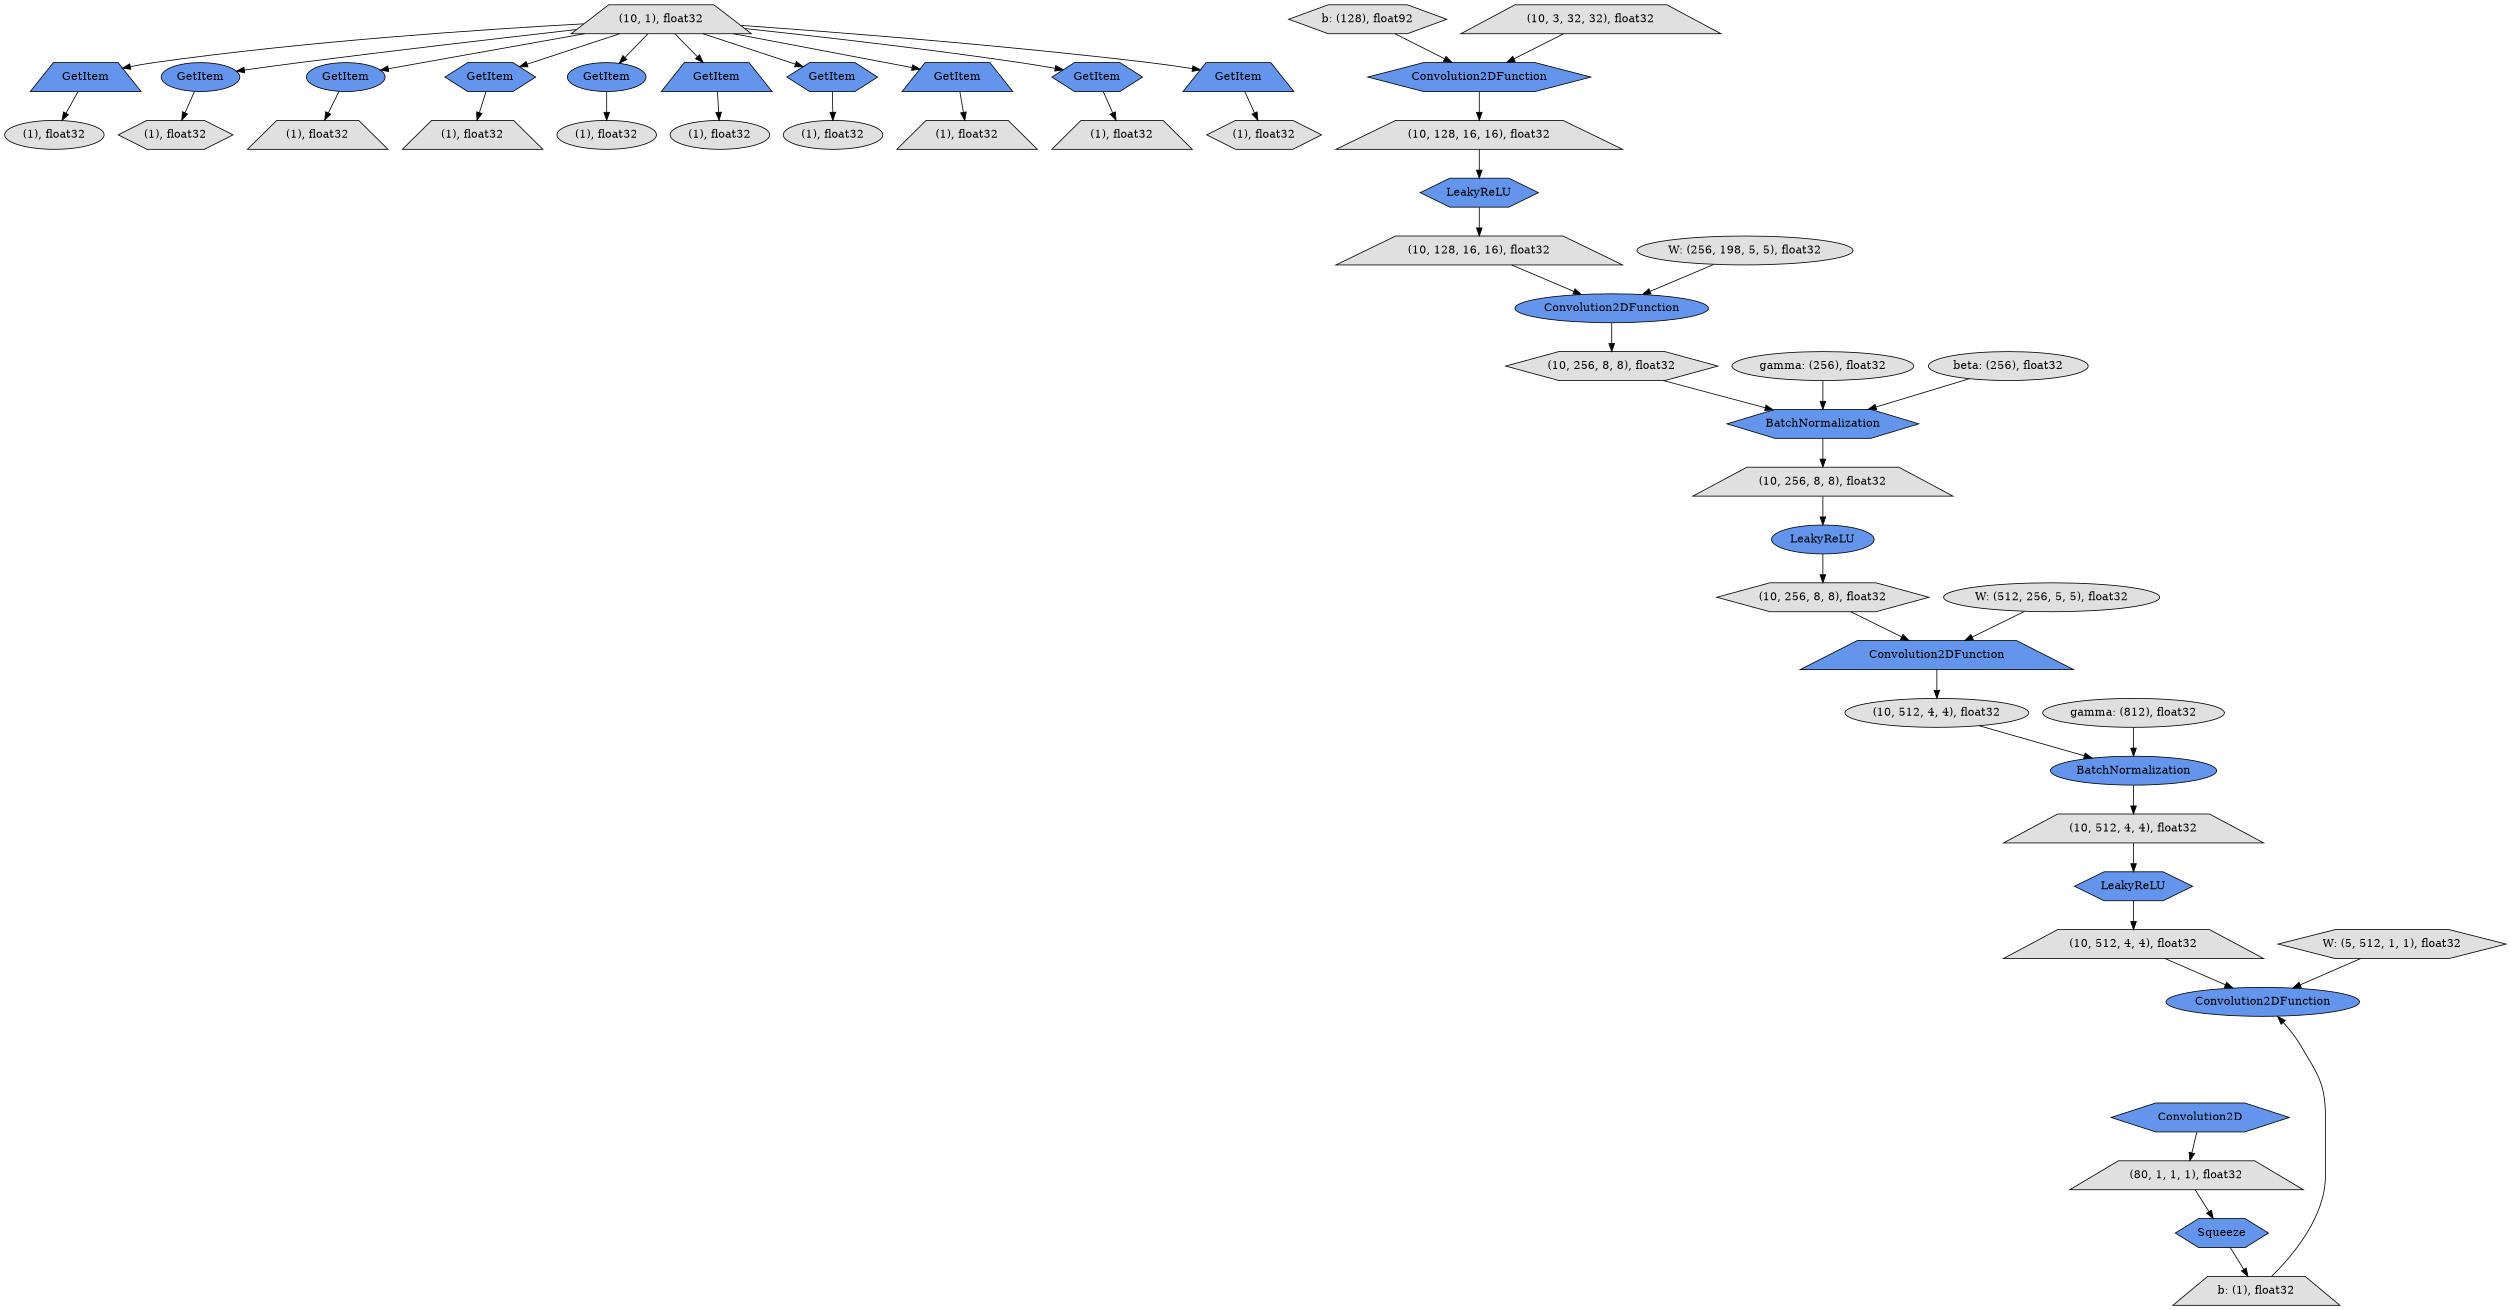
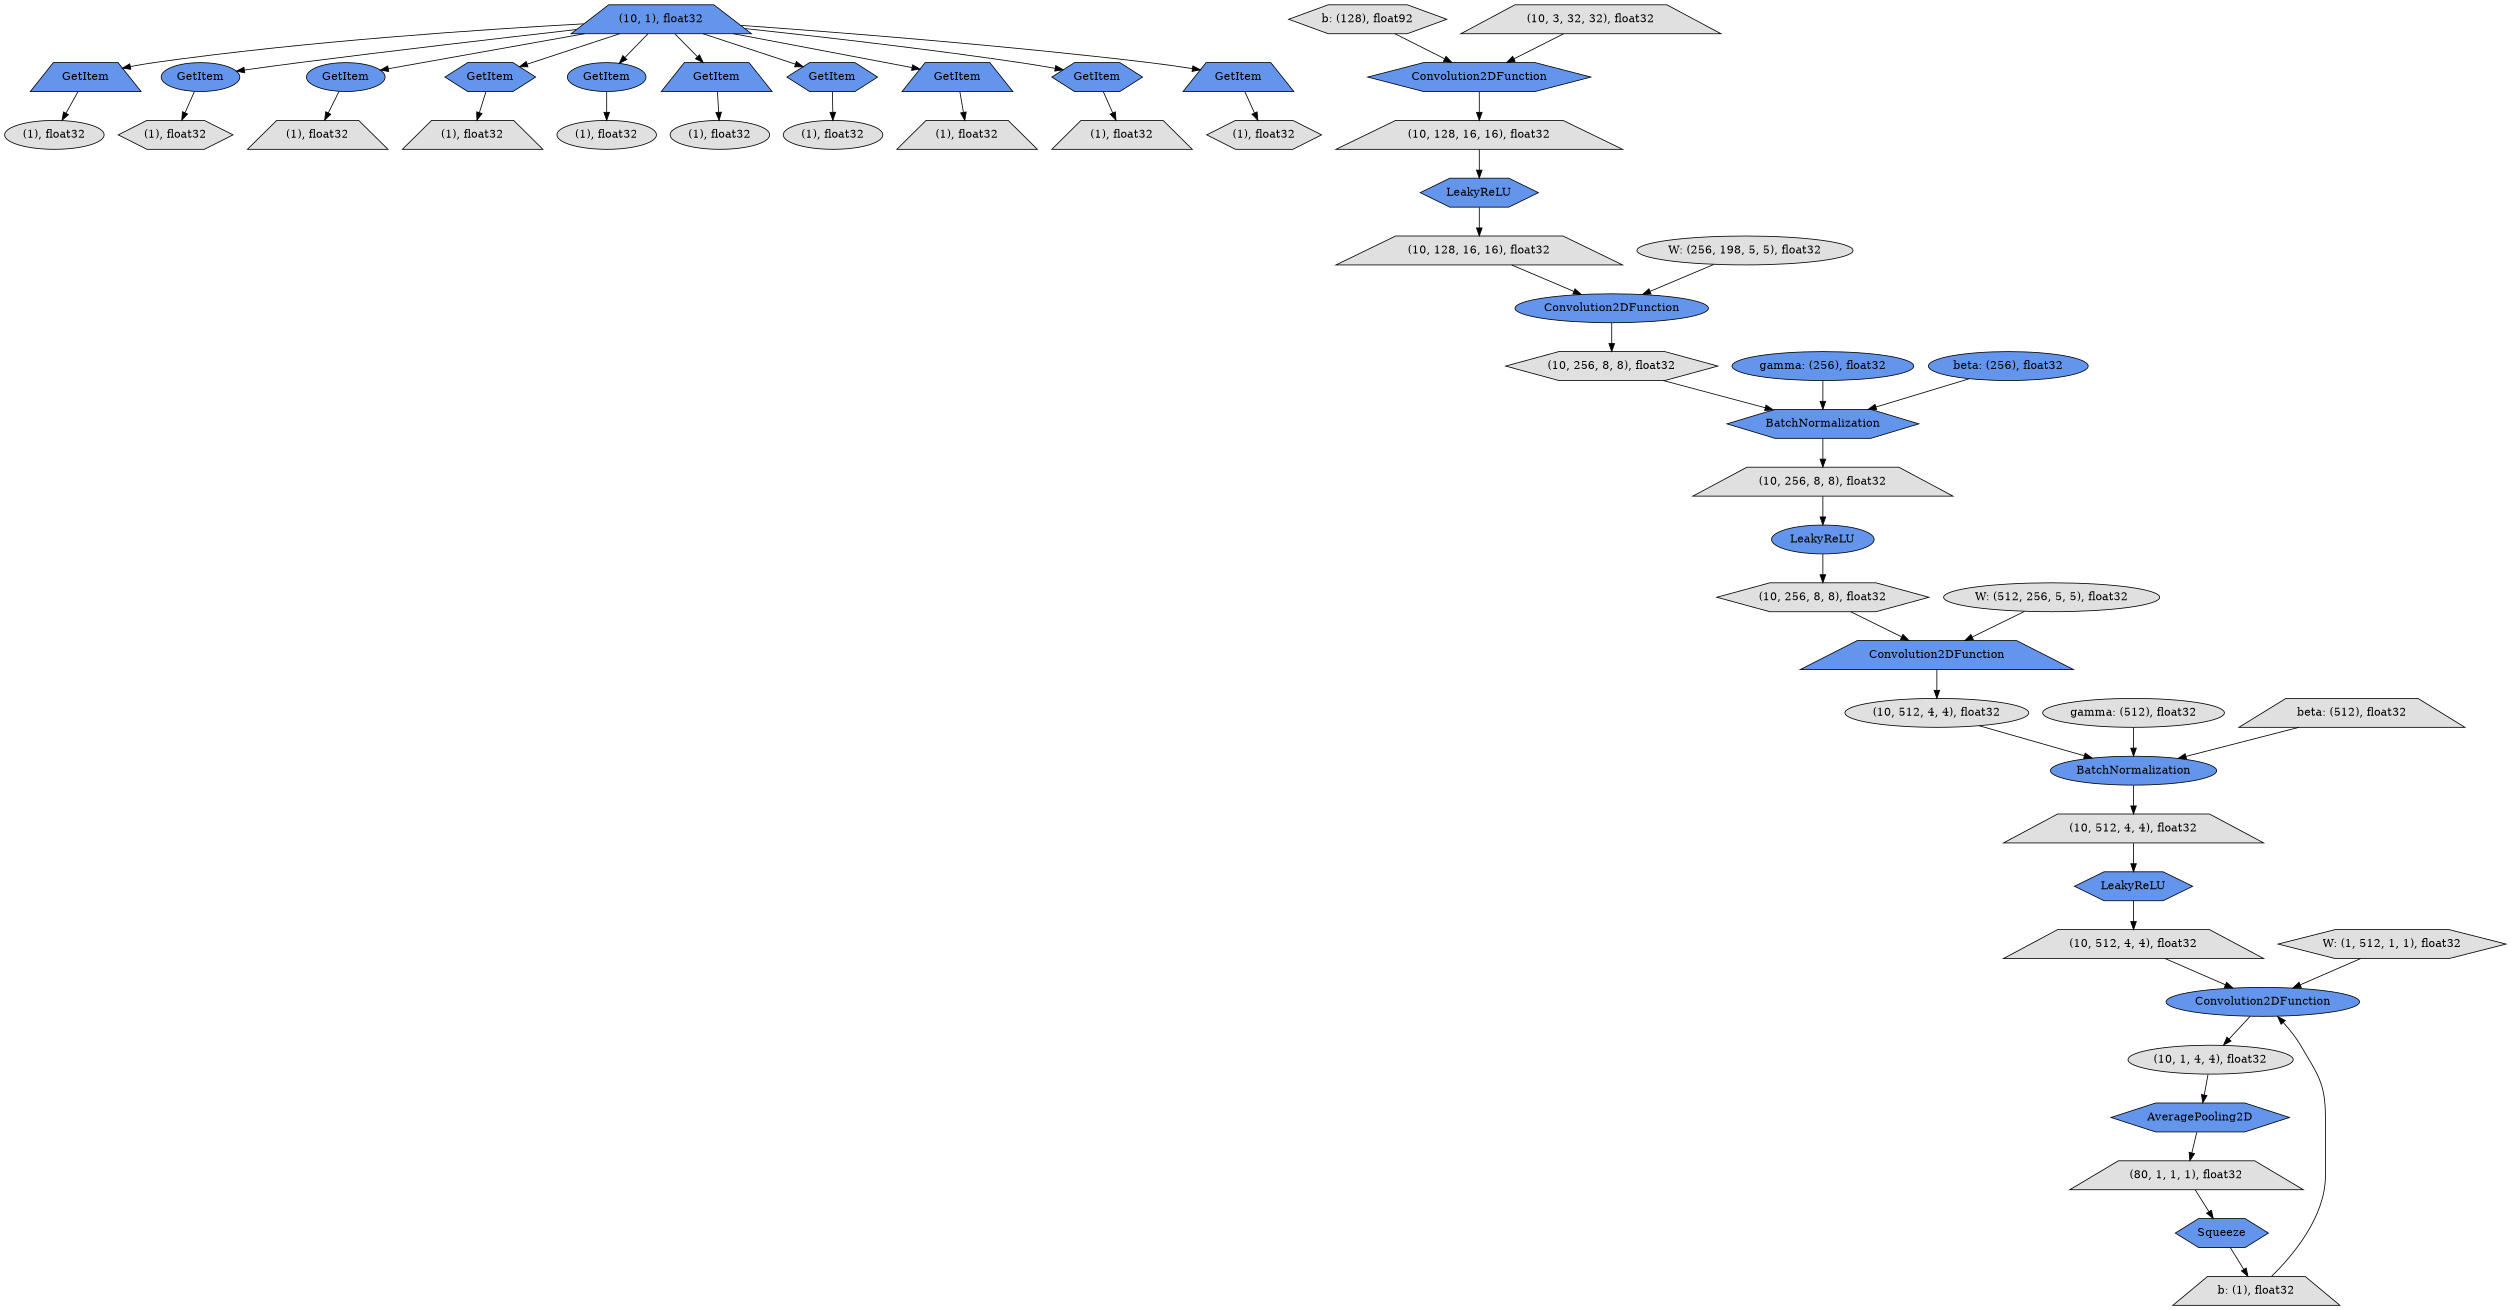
(661, 19) -> (661, 19)
(1823, 366) -> (1823, 366)
(2008, 366) -> (2008, 366)
(2134, 713) -> (2134, 713)
none -> (2352, 713)
(2392, 944) -> (2392, 944)
none -> (2211, 1060)
(2200, 1117) -> (2200, 1117)
